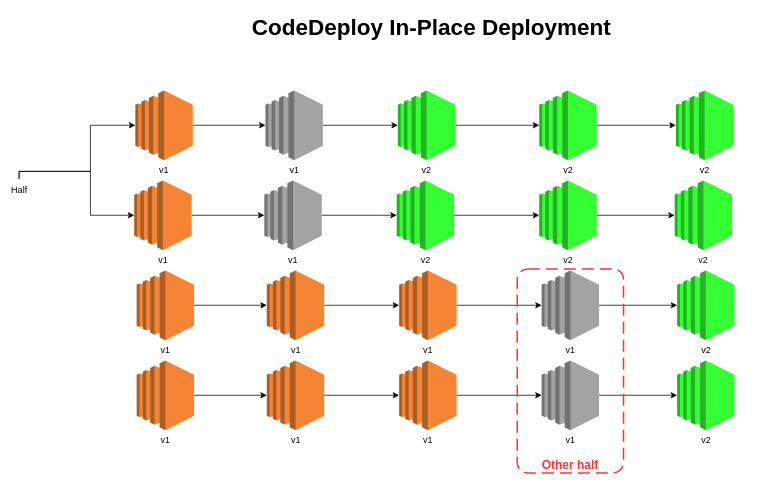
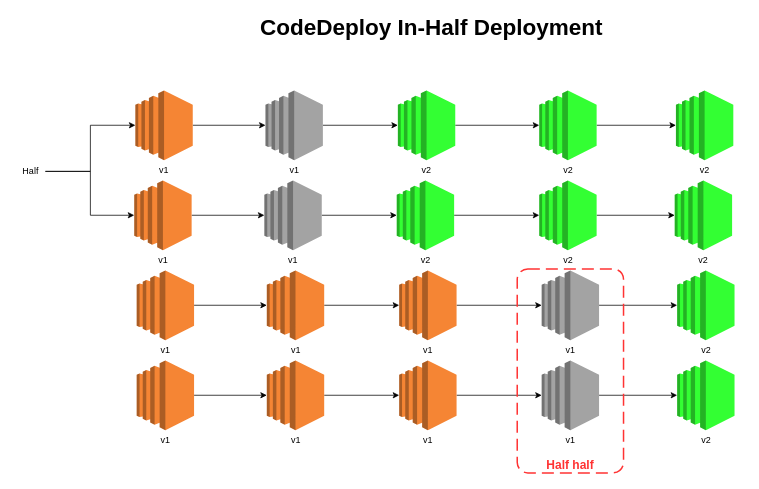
(432, 27) -> (432, 27)
(19, 190) -> (30, 171)
(570, 465) -> (570, 465)
